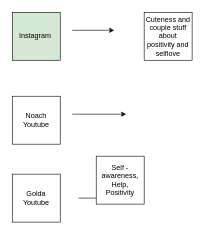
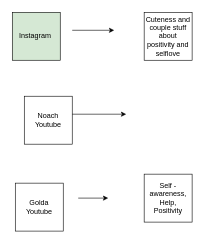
(36, 120) -> (48, 120)
(120, 180) -> (168, 198)
(36, 198) -> (39, 207)
